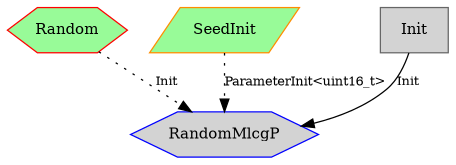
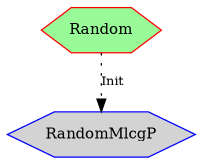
(225, 30) -> none
(414, 30) -> none
